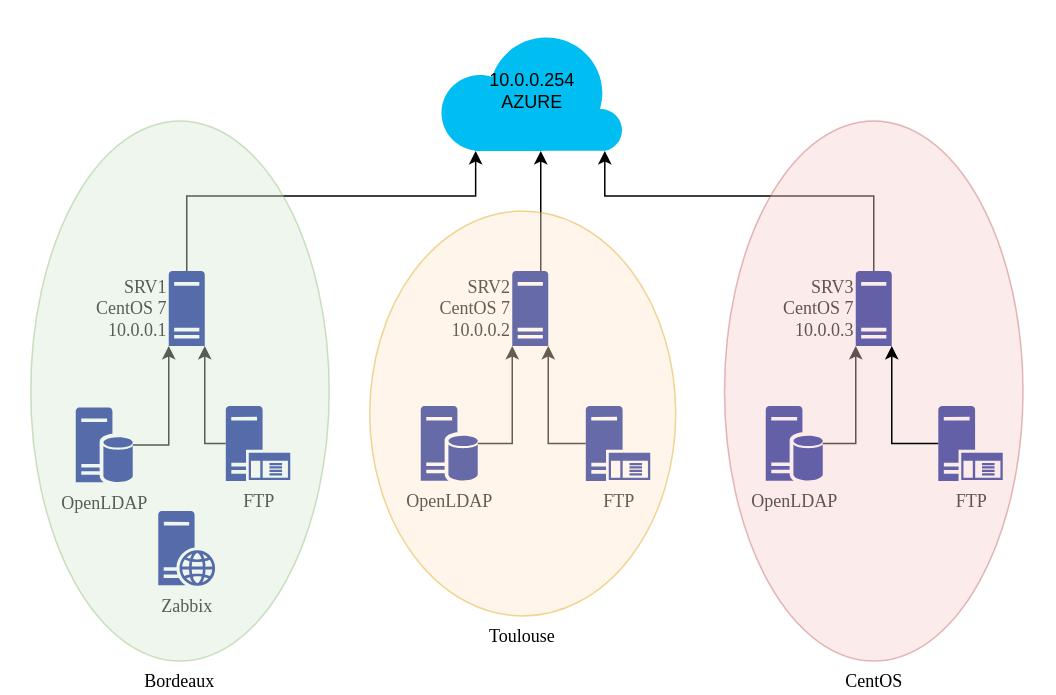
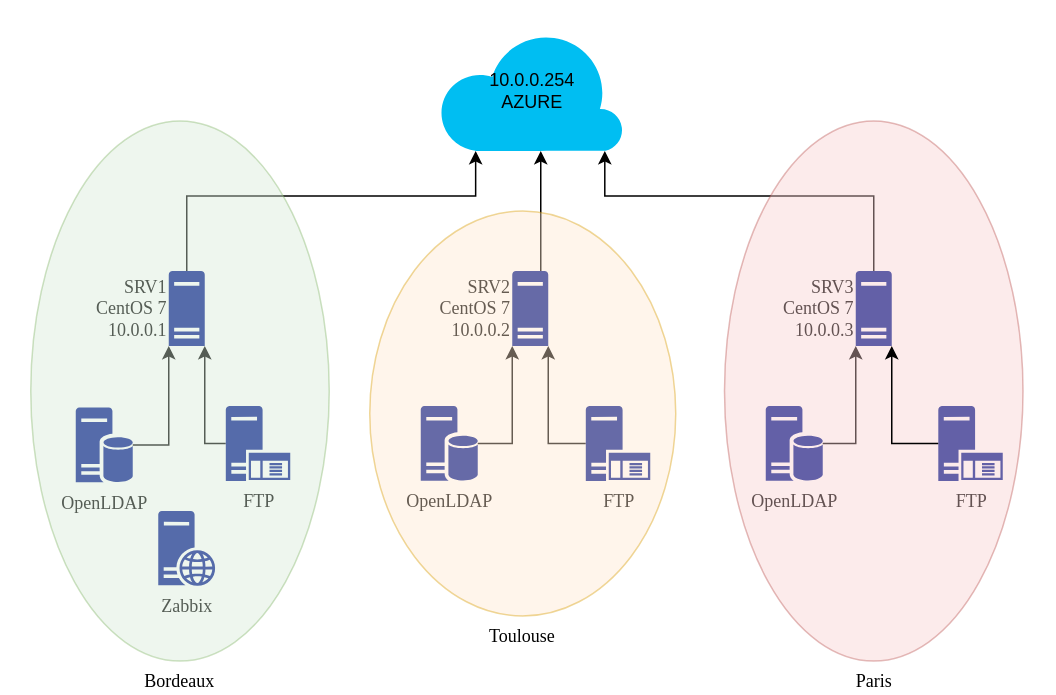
(875, 682) -> (875, 682)
